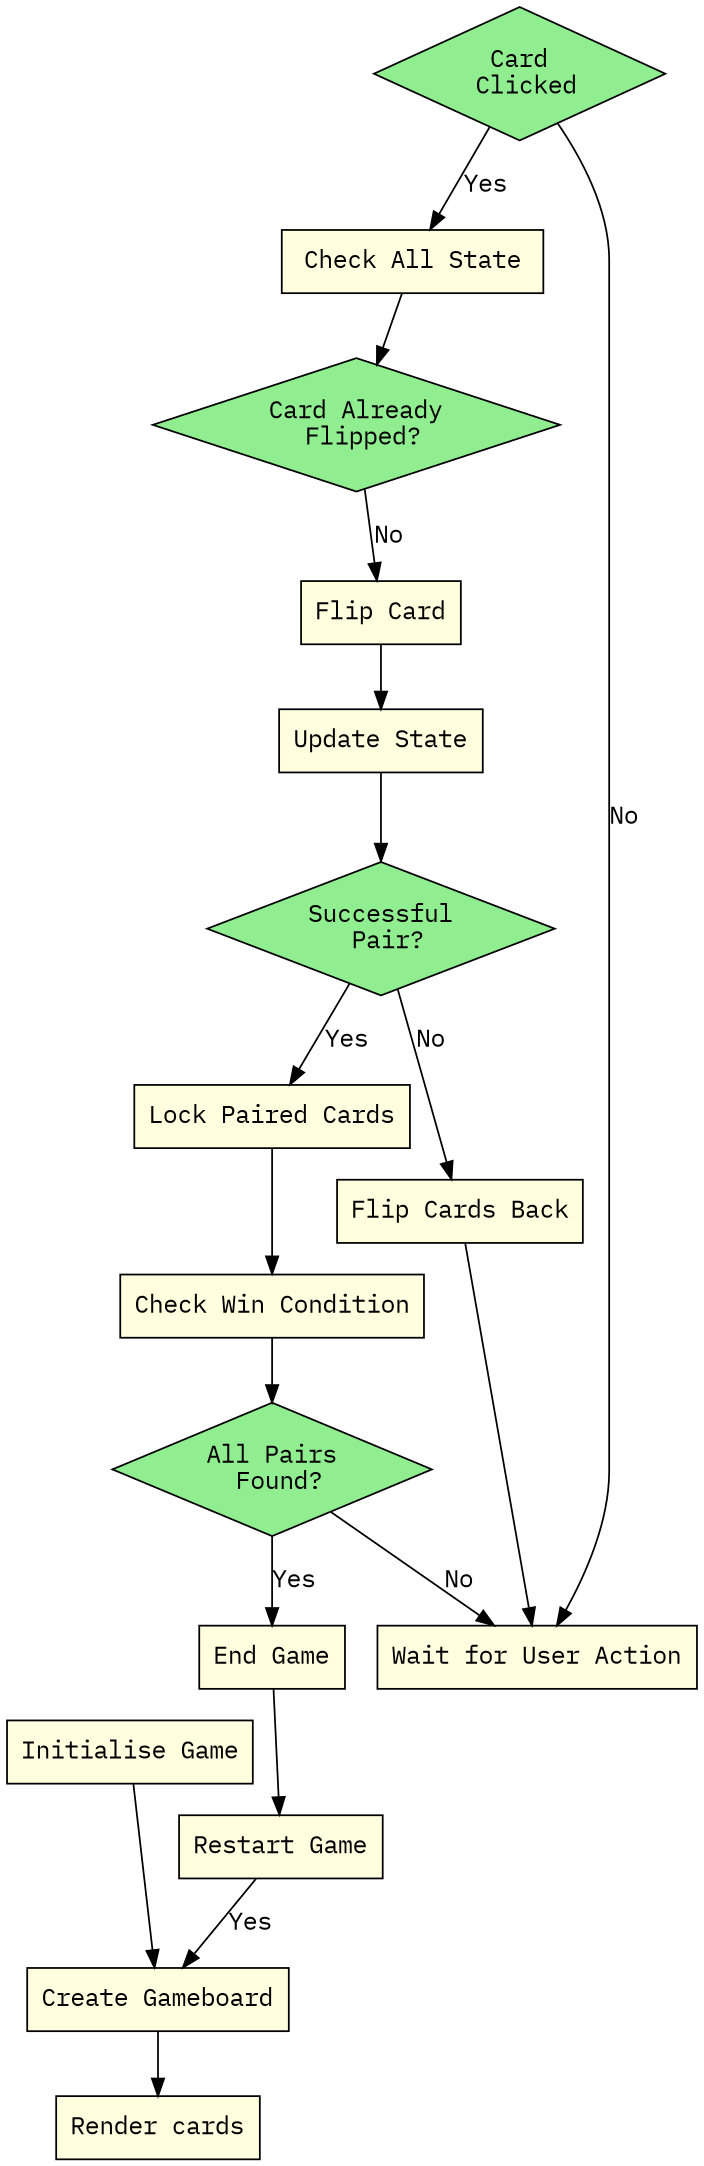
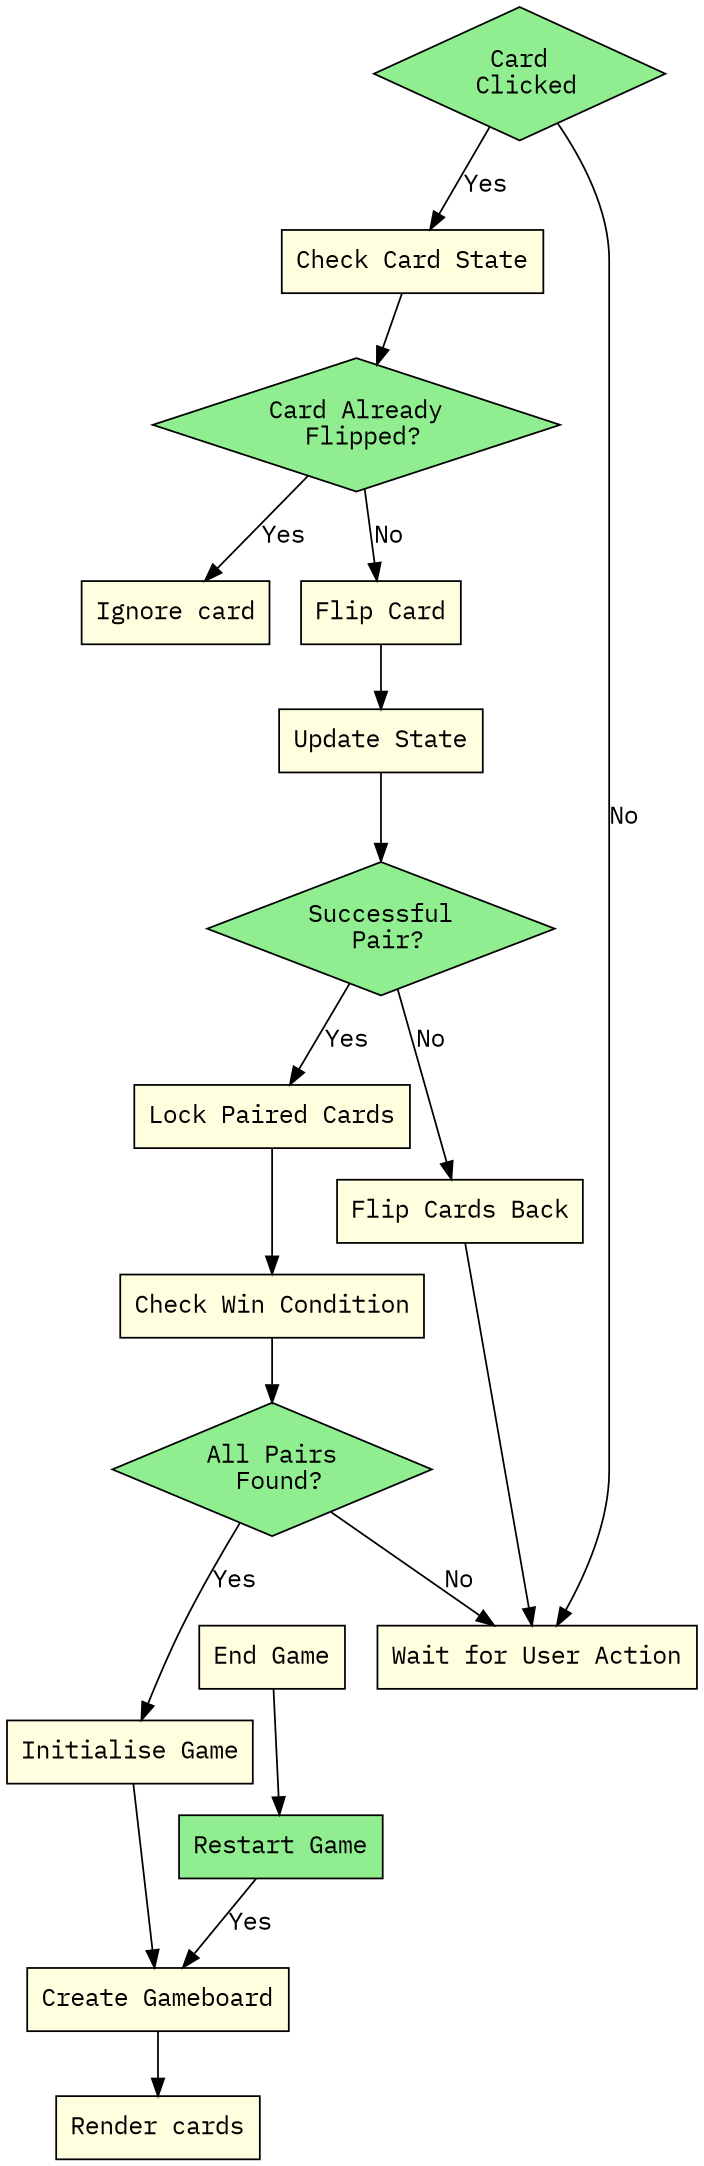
(413, 262) -> (413, 262)
none -> (176, 613)
(272, 1572) -> (190, 1611)
(281, 1847) -> (281, 1847)
